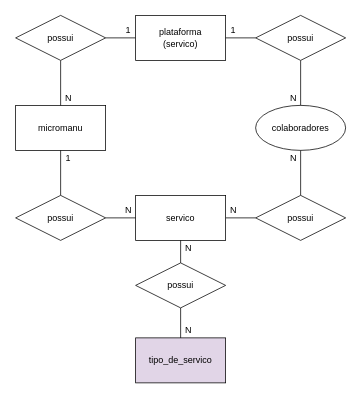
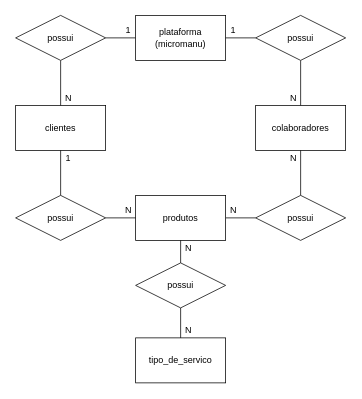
(180, 38) -> (180, 38)
(60, 128) -> (60, 128)
(300, 128) -> (300, 128)
(180, 218) -> (180, 218)
(180, 360) -> (180, 360)
